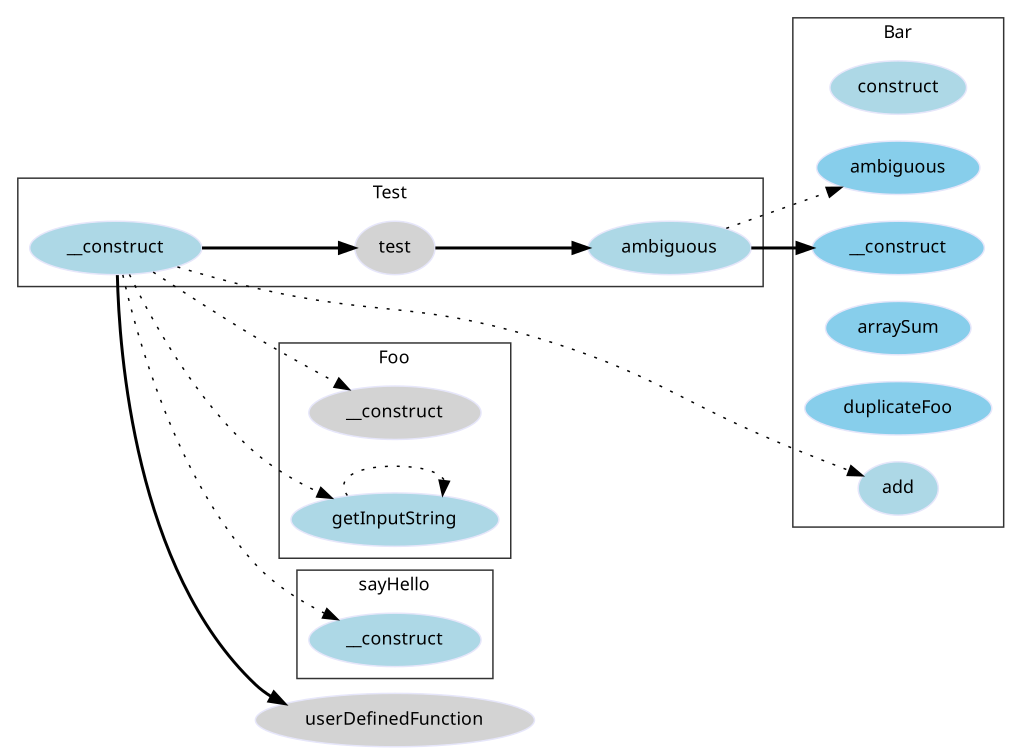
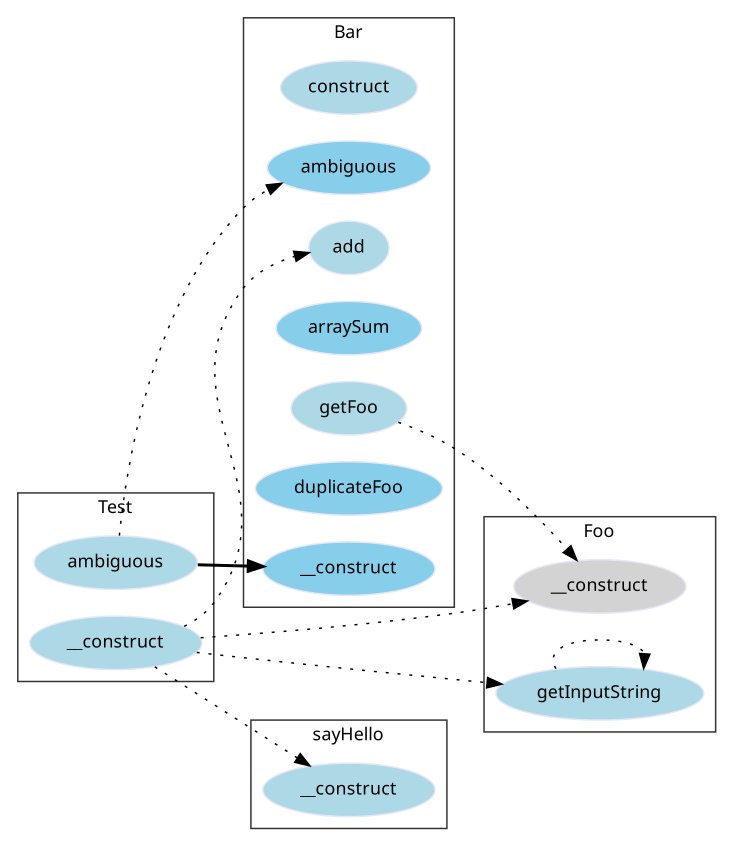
(395, 248) -> none
none -> (349, 408)
(395, 720) -> none
